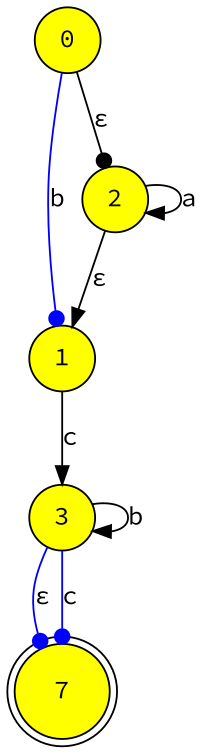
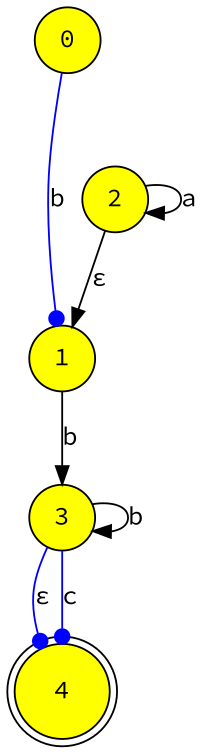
(89, 113) -> none
(70, 438) -> (70, 438)
(62, 691) -> (62, 691)
